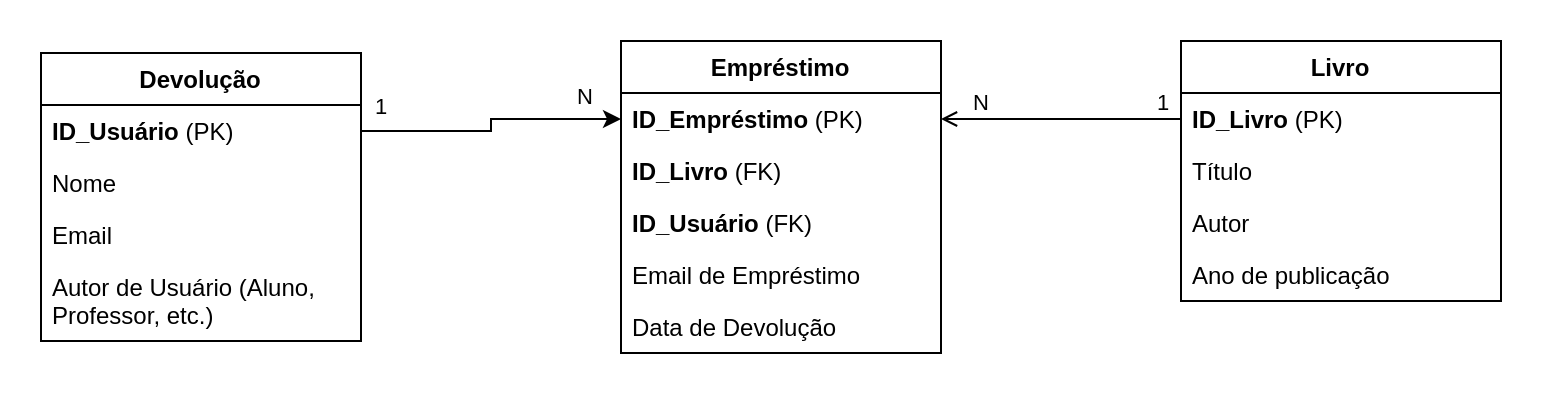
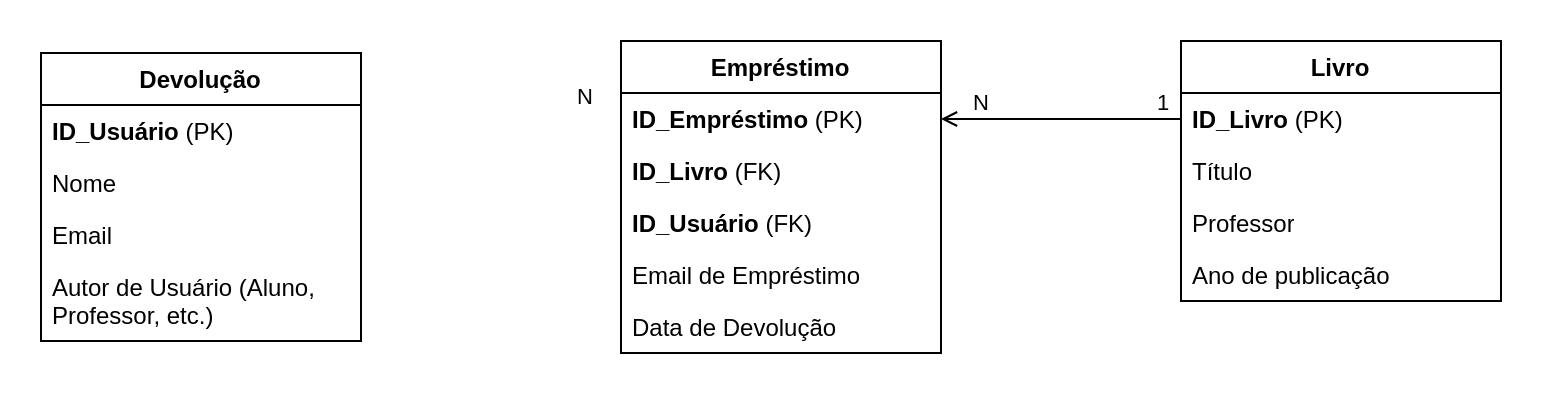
(491, 130) -> none
(1227, 225) -> (1253, 225)
